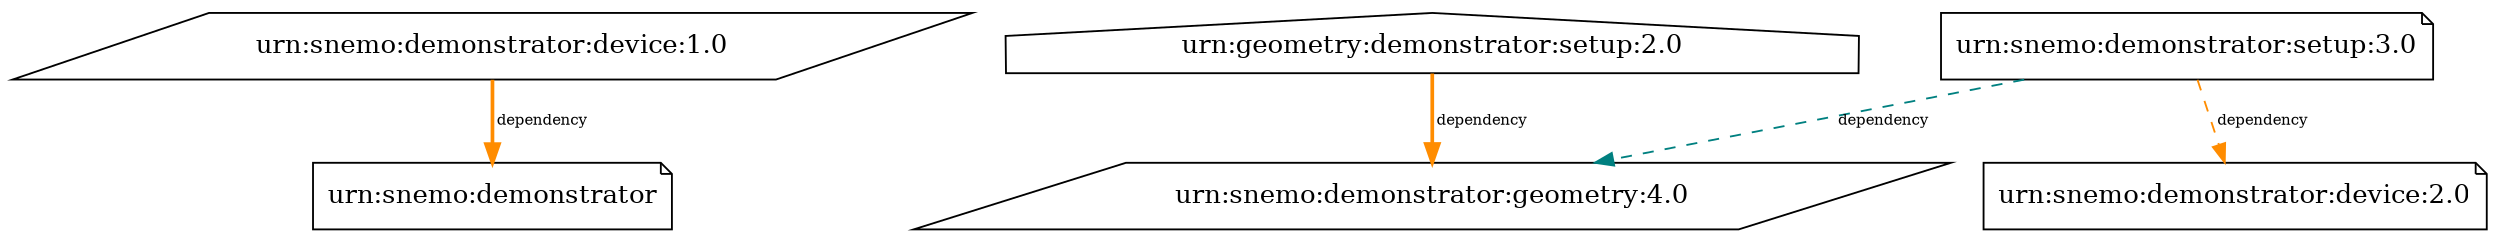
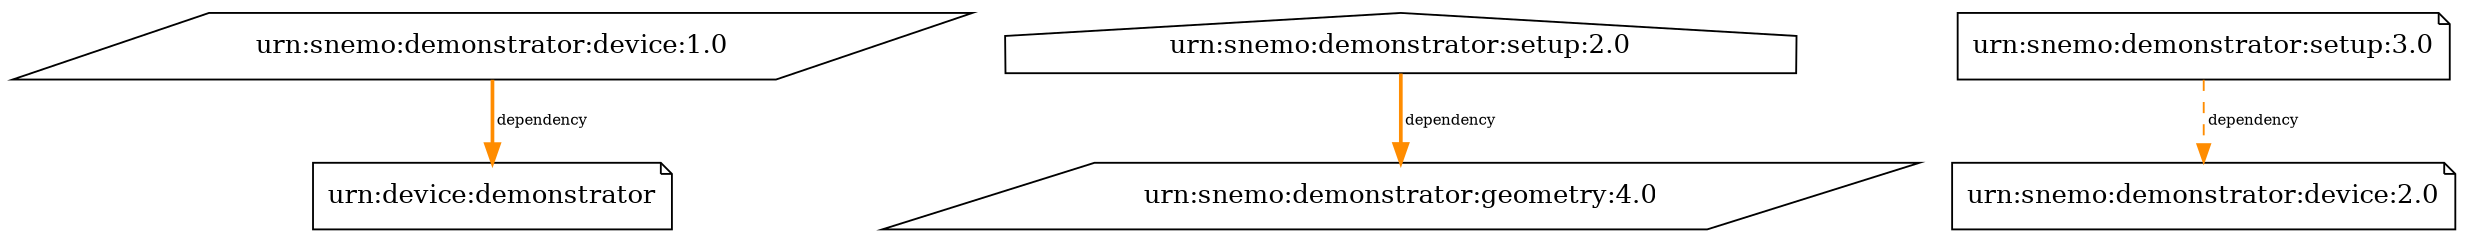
(1432, 46) -> (1401, 46)
(1819, 119) -> none
(492, 196) -> (492, 196)
